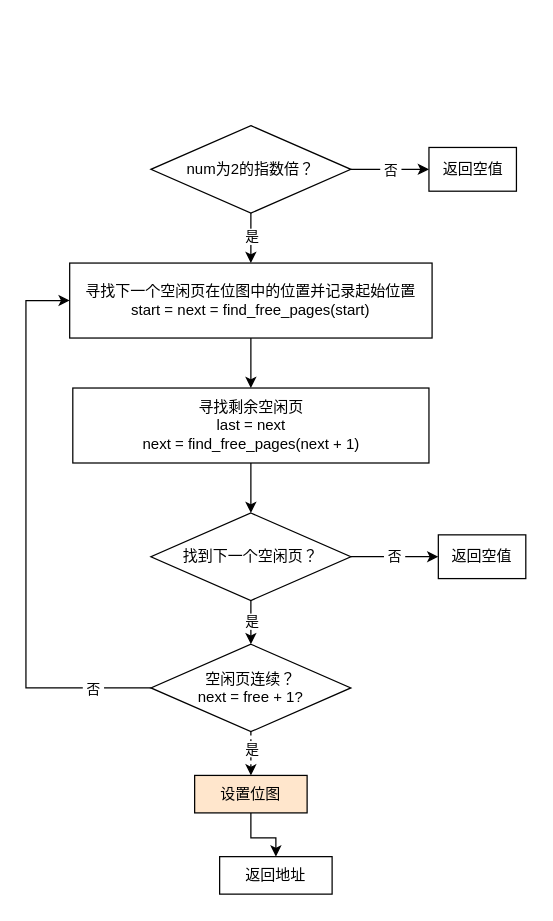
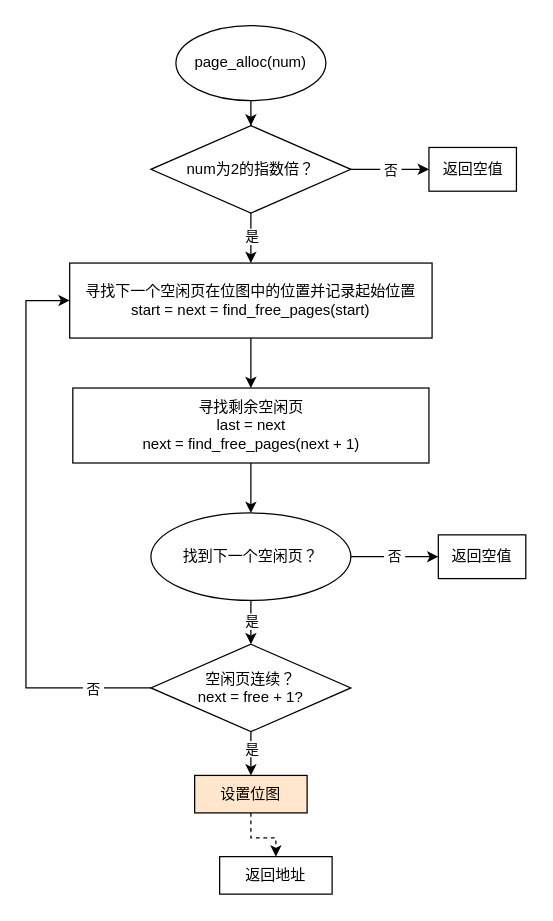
none -> (251, 63)
none -> (251, 118)
(251, 557) -> (251, 557)
(251, 736) -> (251, 736)
(257, 838) -> (257, 838)
